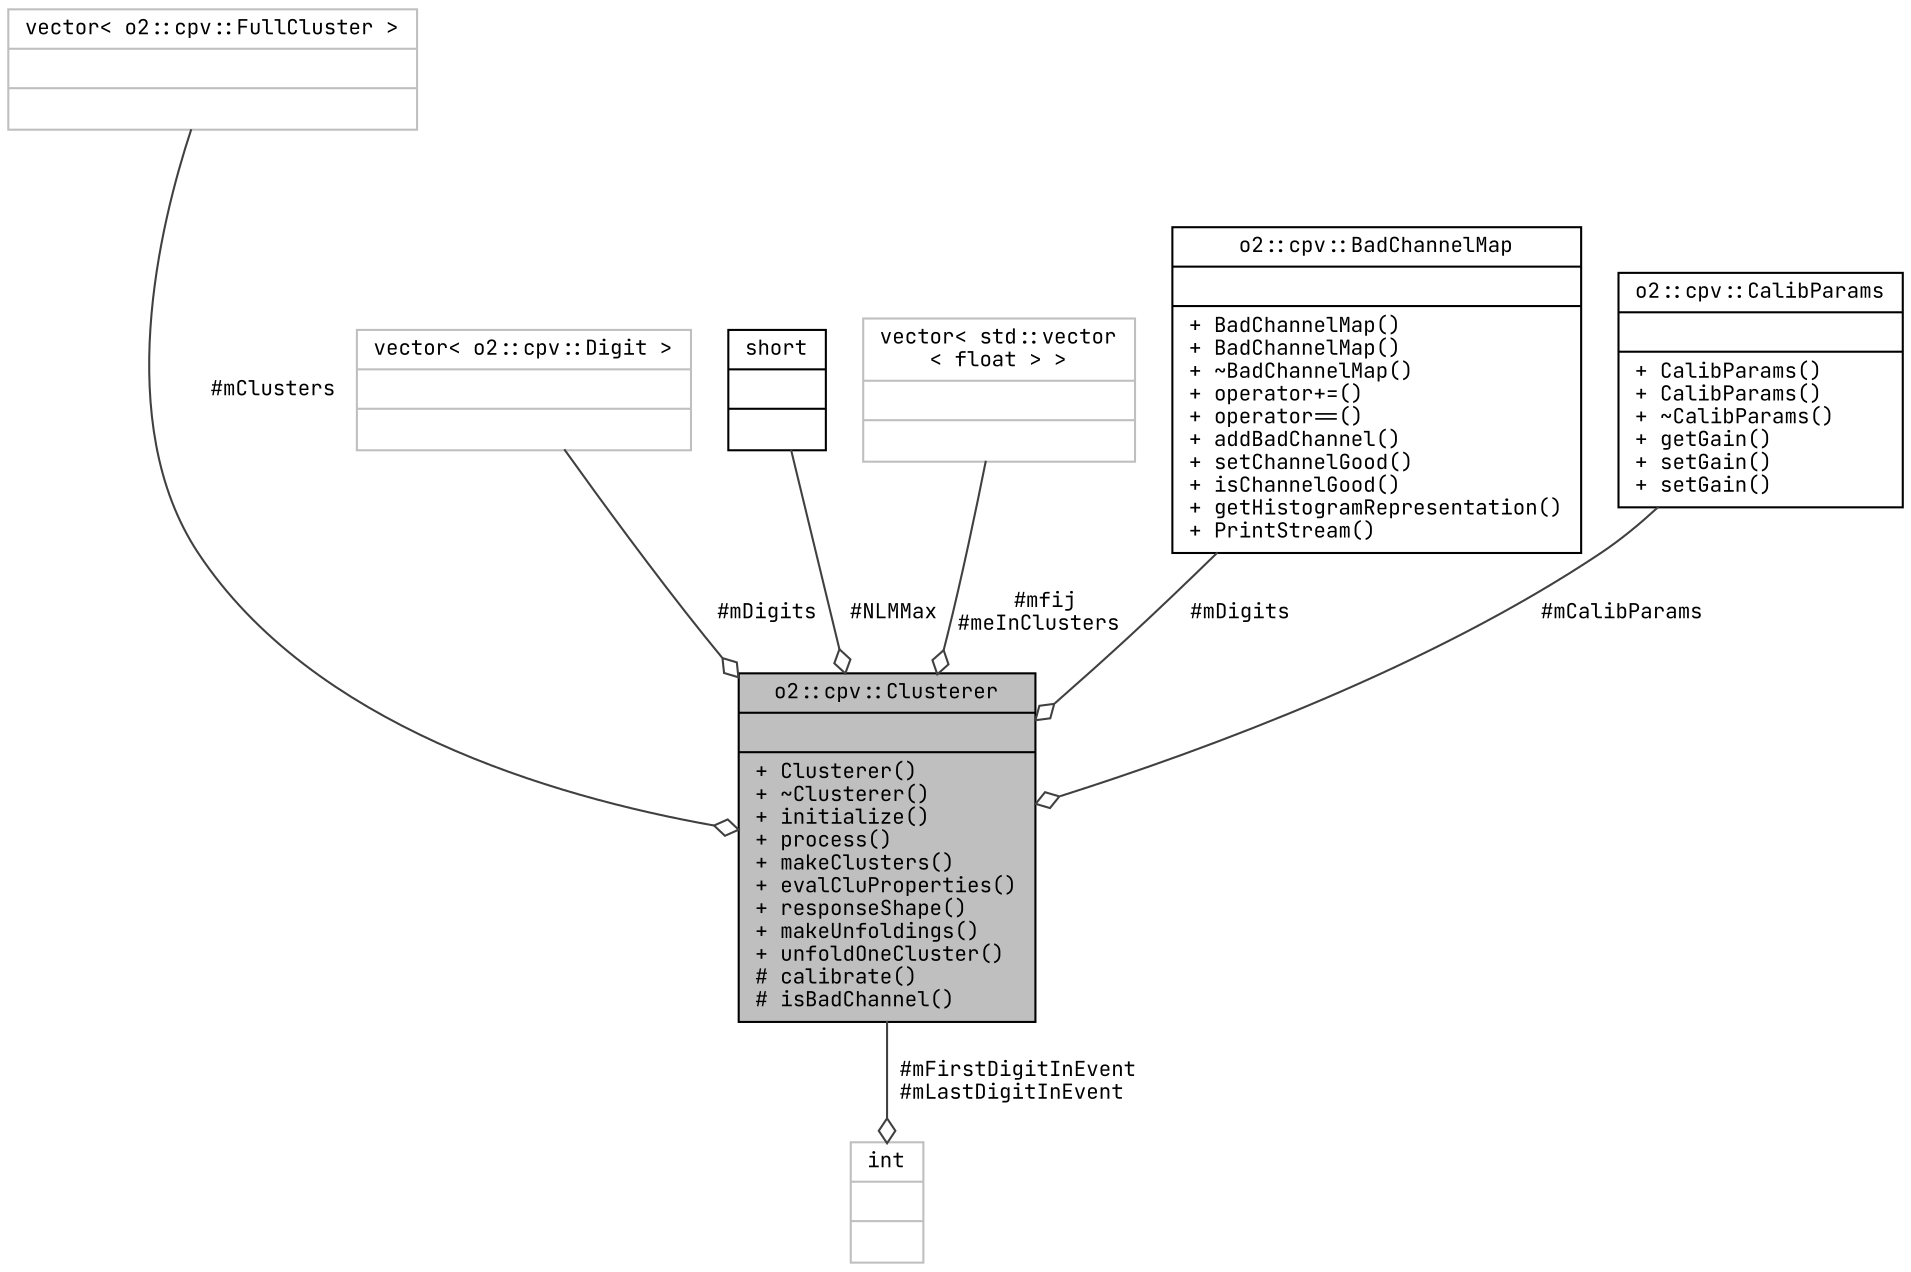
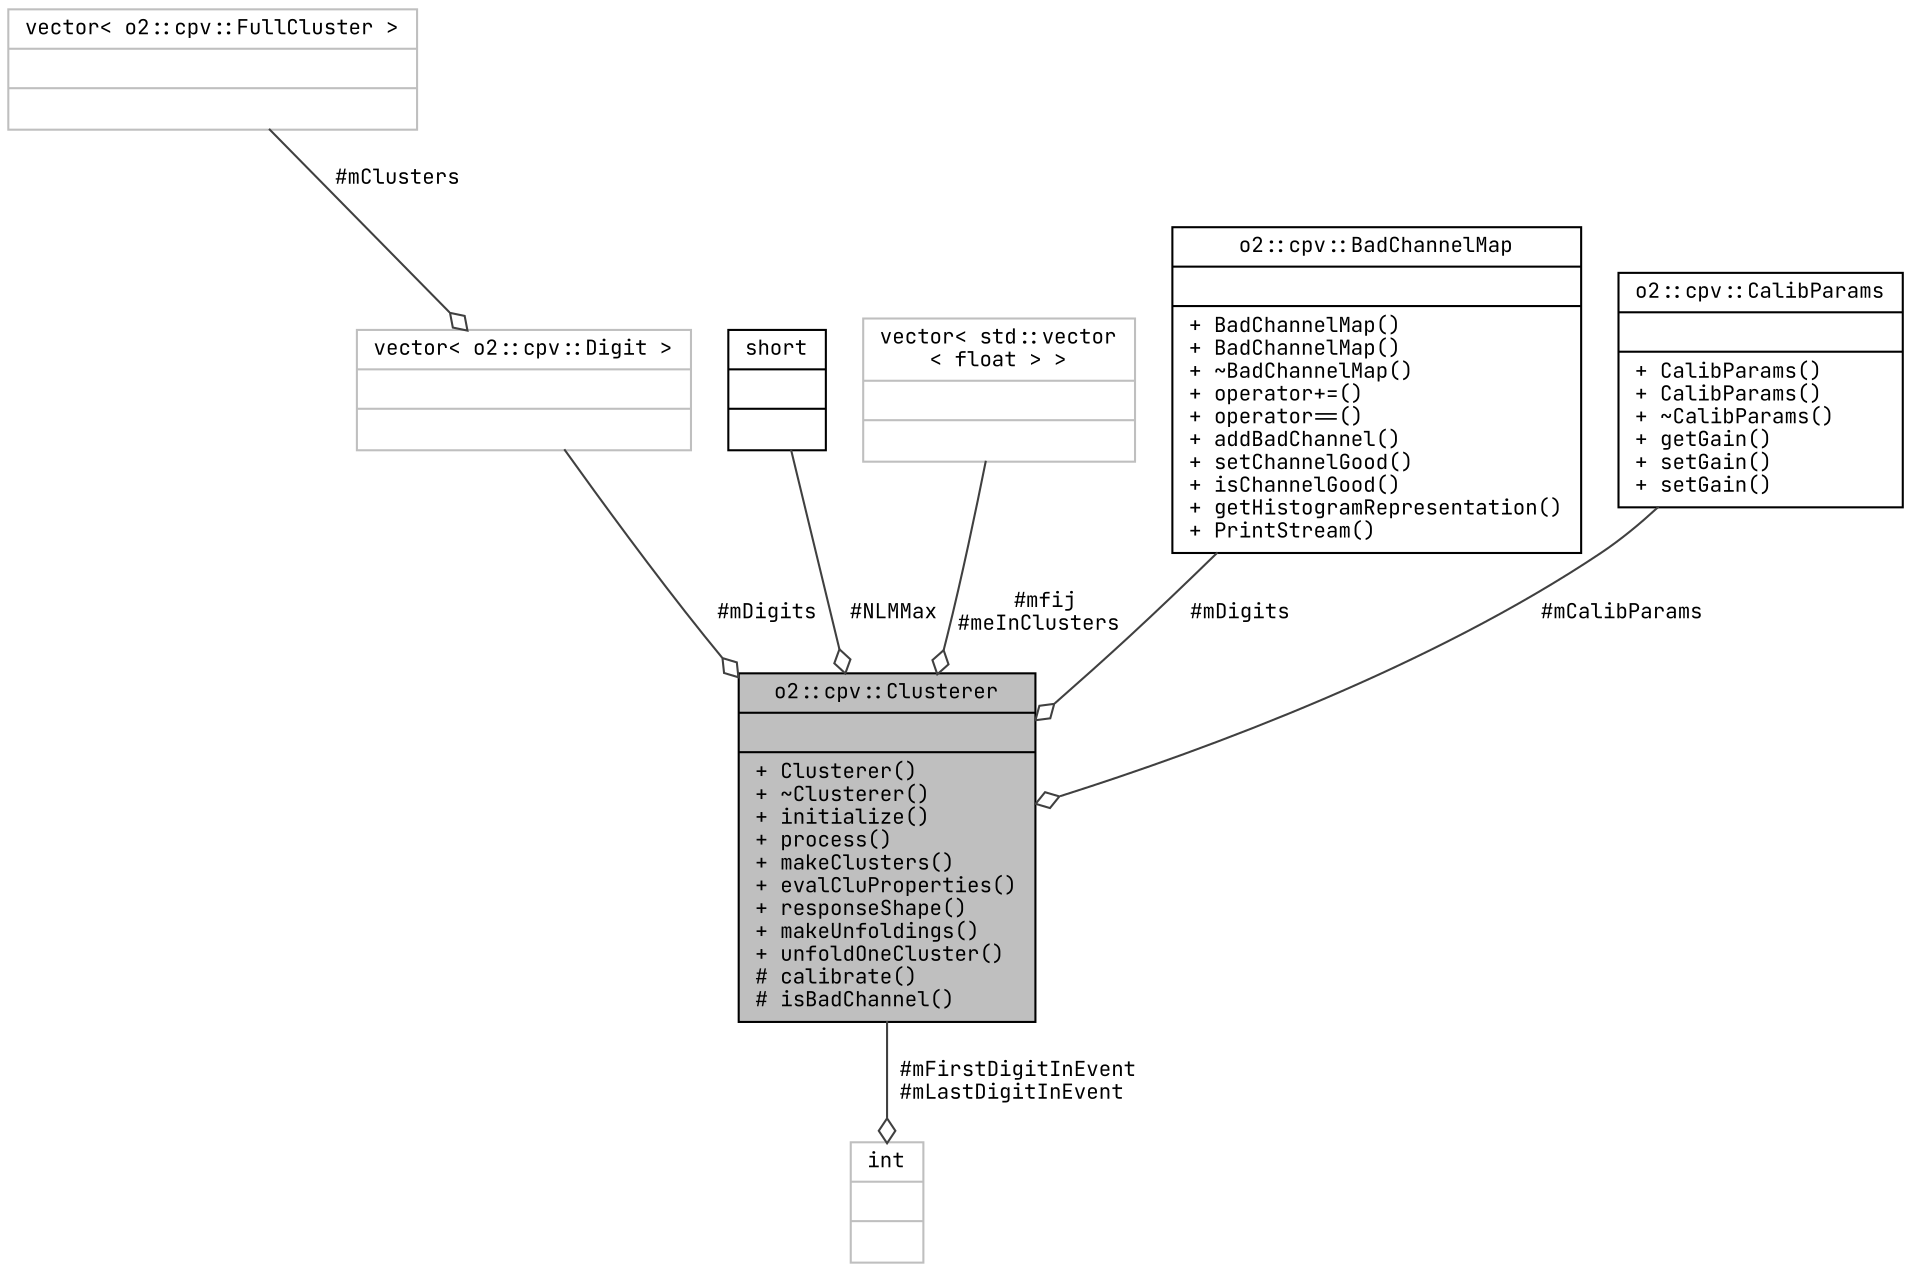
(249, 615) -> (359, 221)
